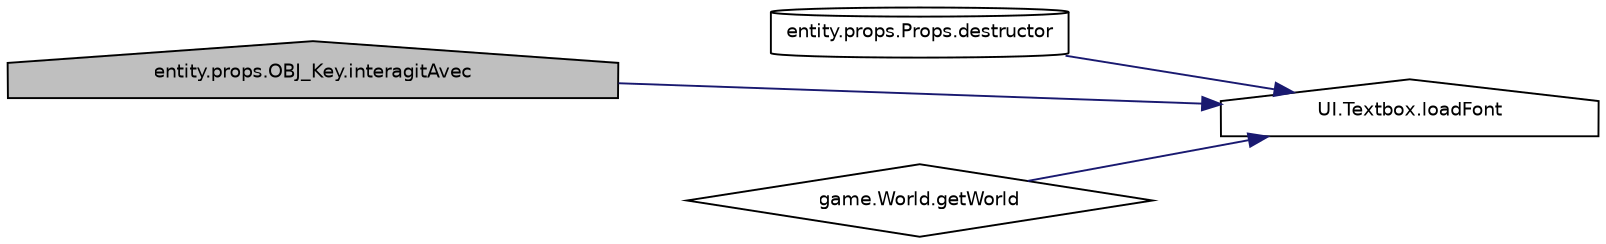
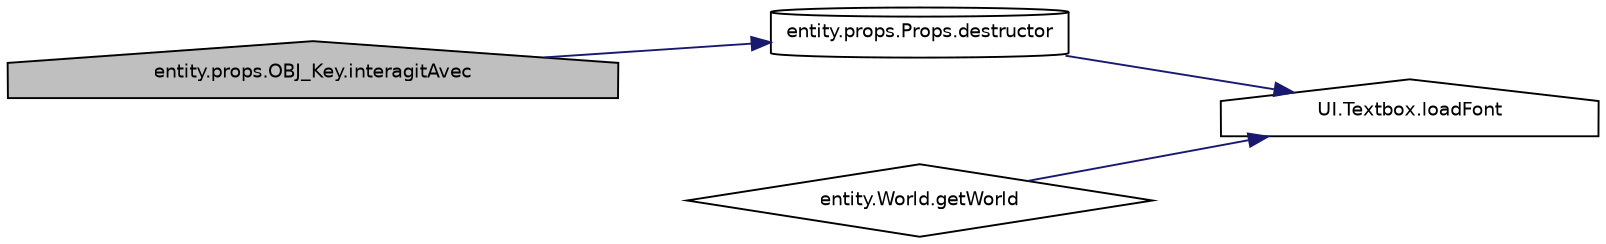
(910, 93) -> (648, 50)
(920, 200) -> (920, 200)
